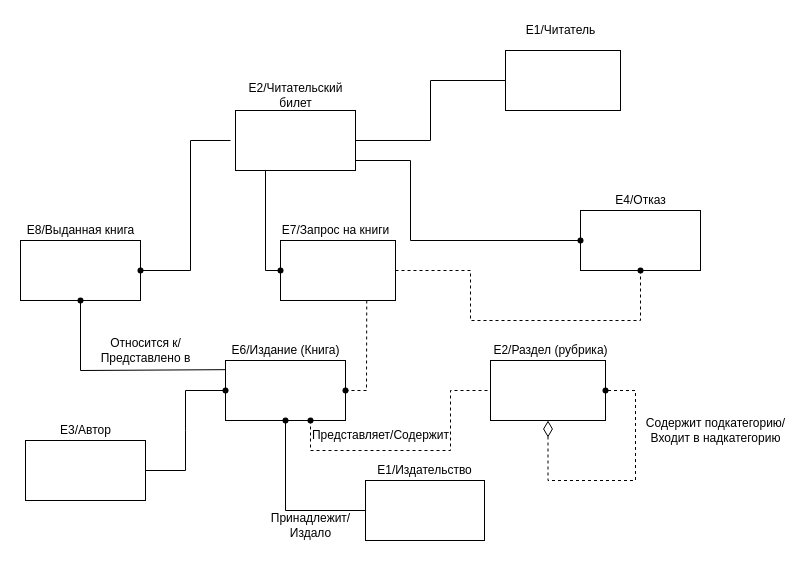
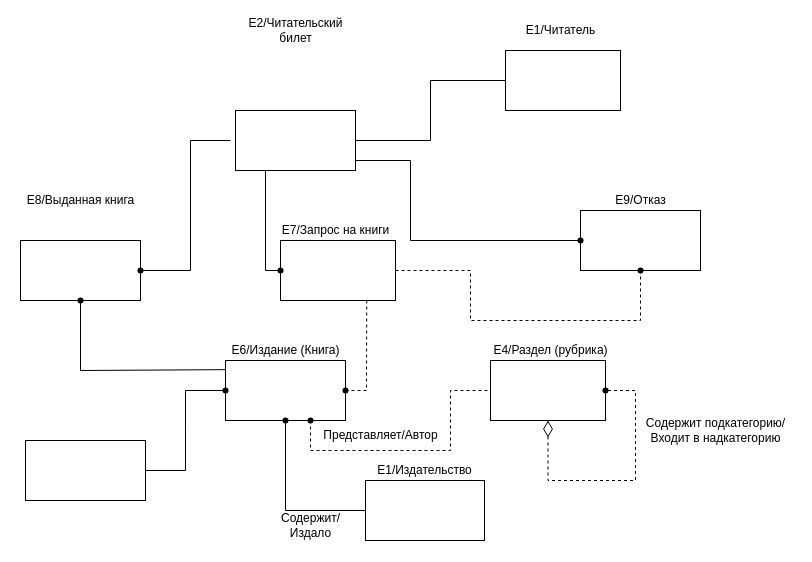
(296, 96) -> (296, 31)
(641, 201) -> (641, 201)
(81, 231) -> (81, 201)
(146, 351) -> none
(551, 351) -> (551, 351)
(86, 431) -> none
(381, 436) -> (381, 436)
(311, 526) -> (311, 526)
